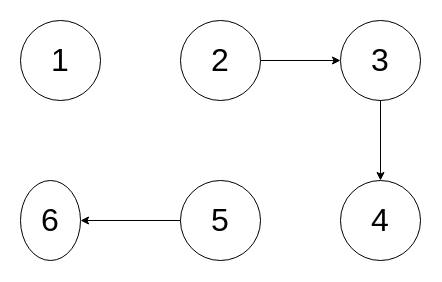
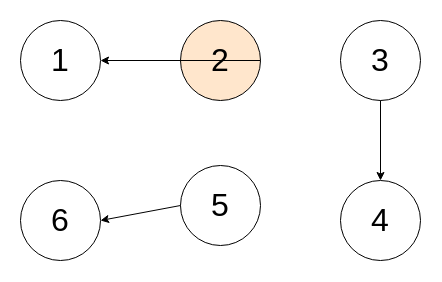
(221, 61) -> (221, 61)
(297, 61) -> (184, 61)
(51, 221) -> (61, 221)
(221, 221) -> (221, 206)
